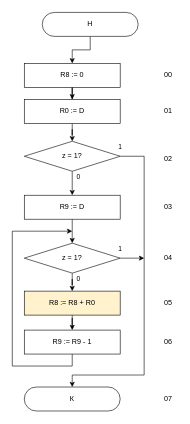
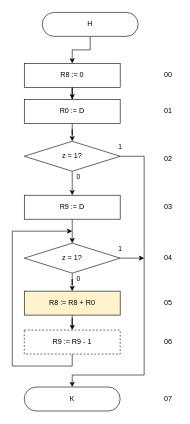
(72, 342) -> (72, 342)
